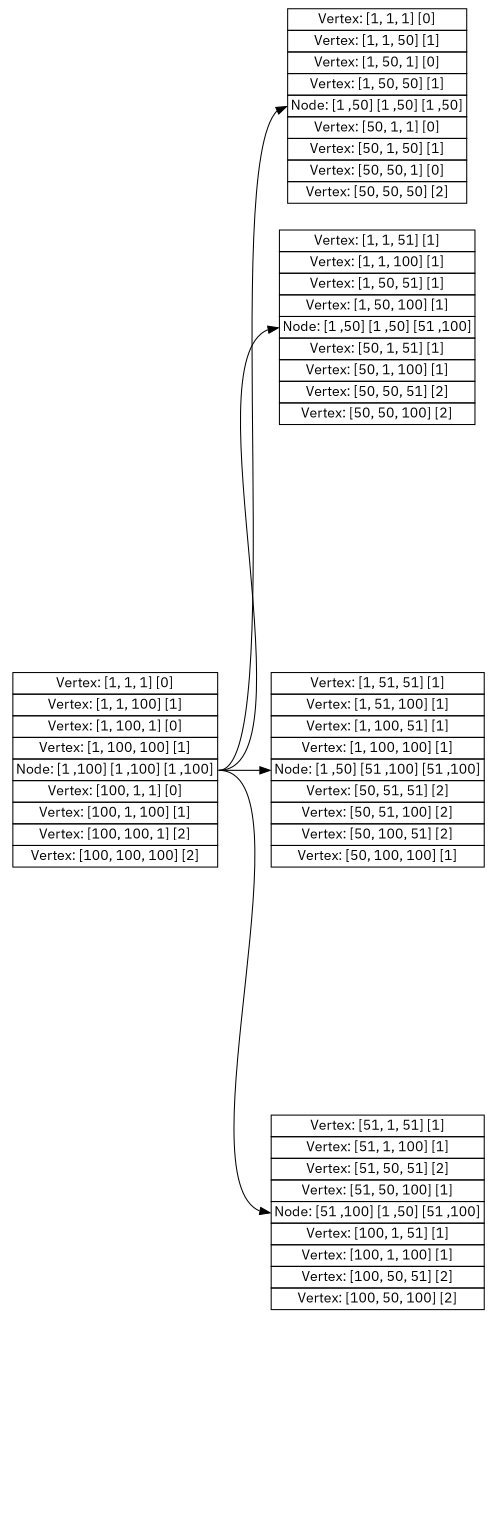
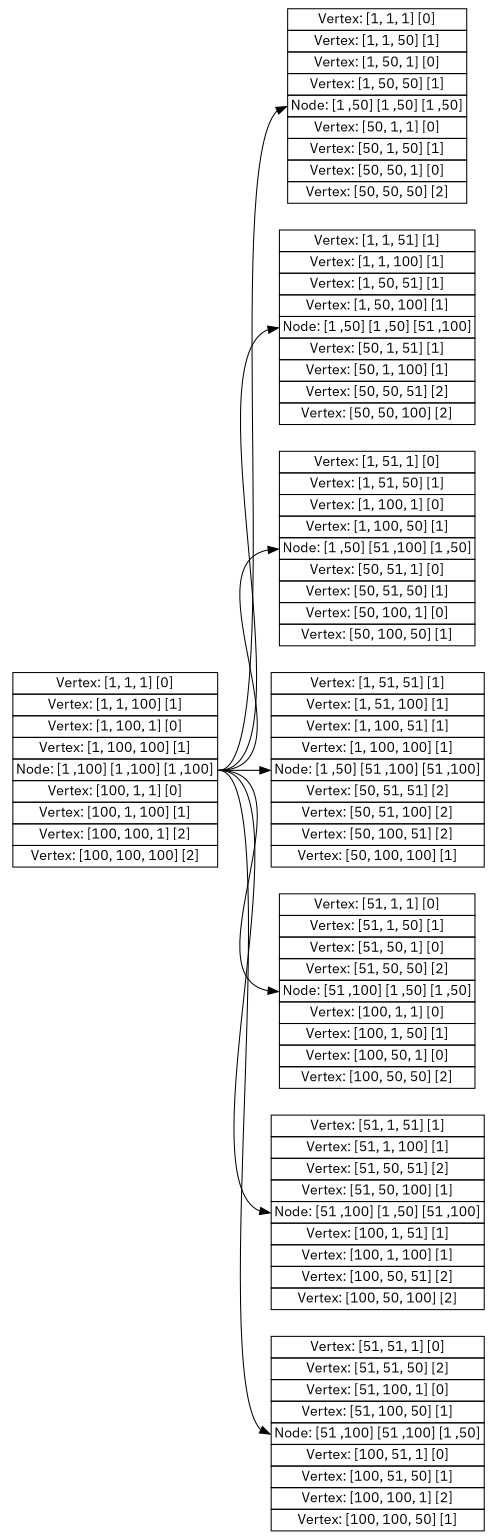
none -> (377, 548)
none -> (377, 991)
none -> (377, 1433)
